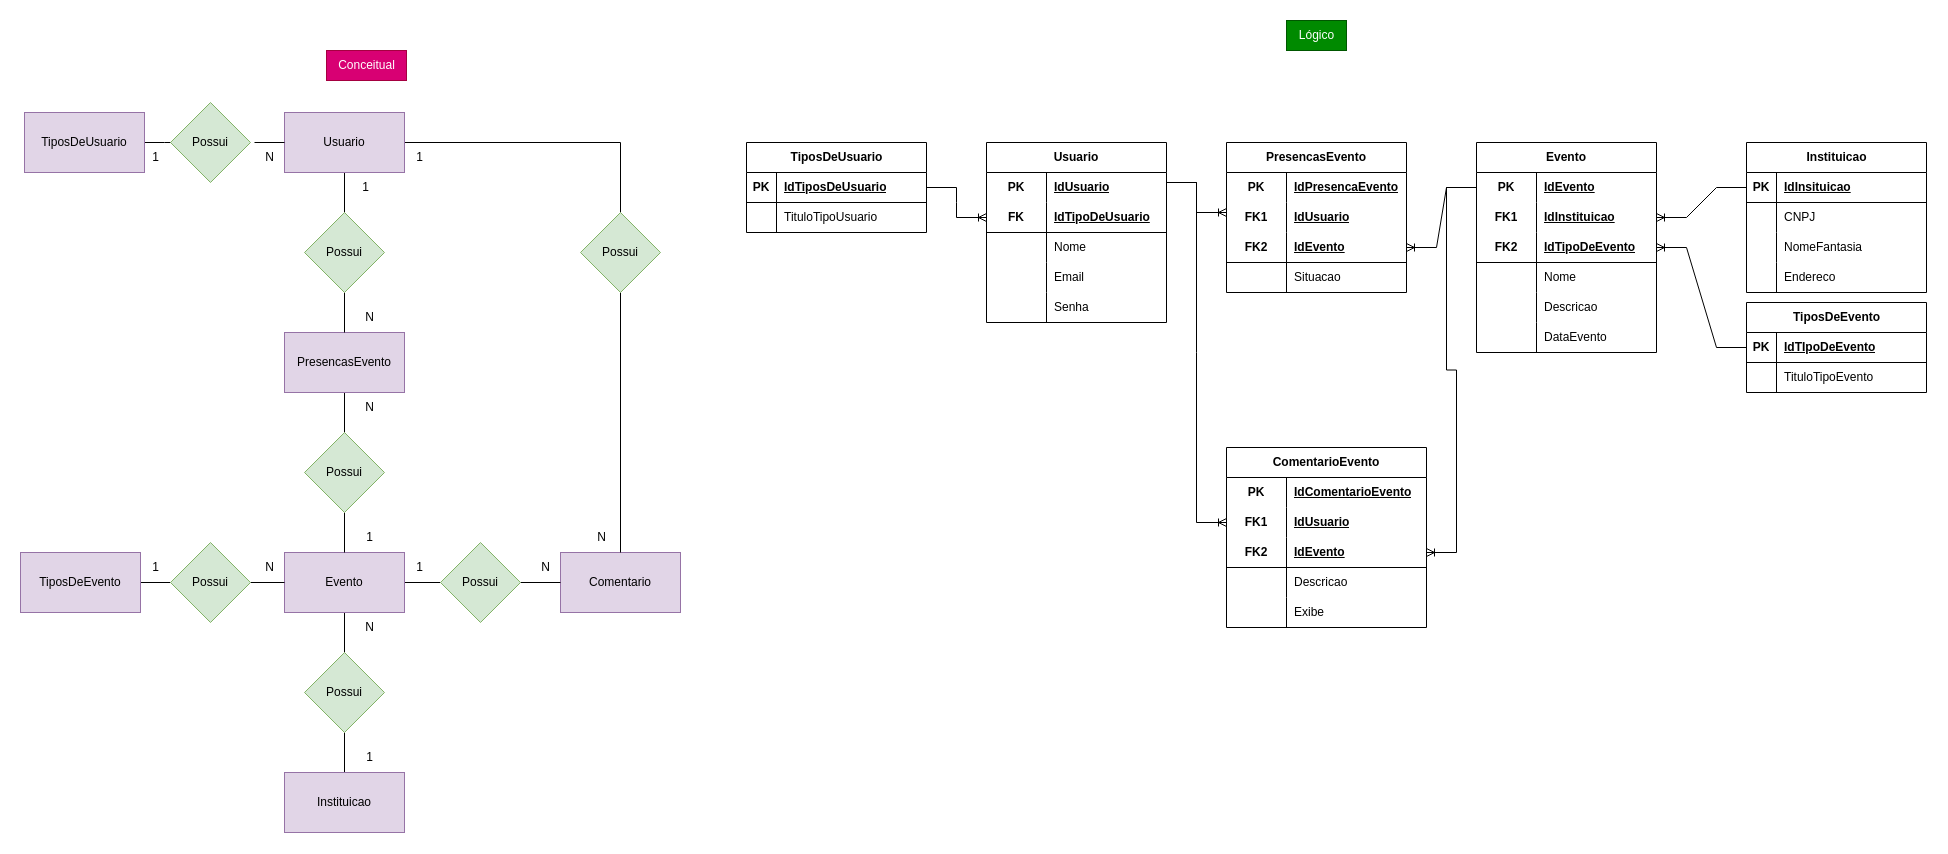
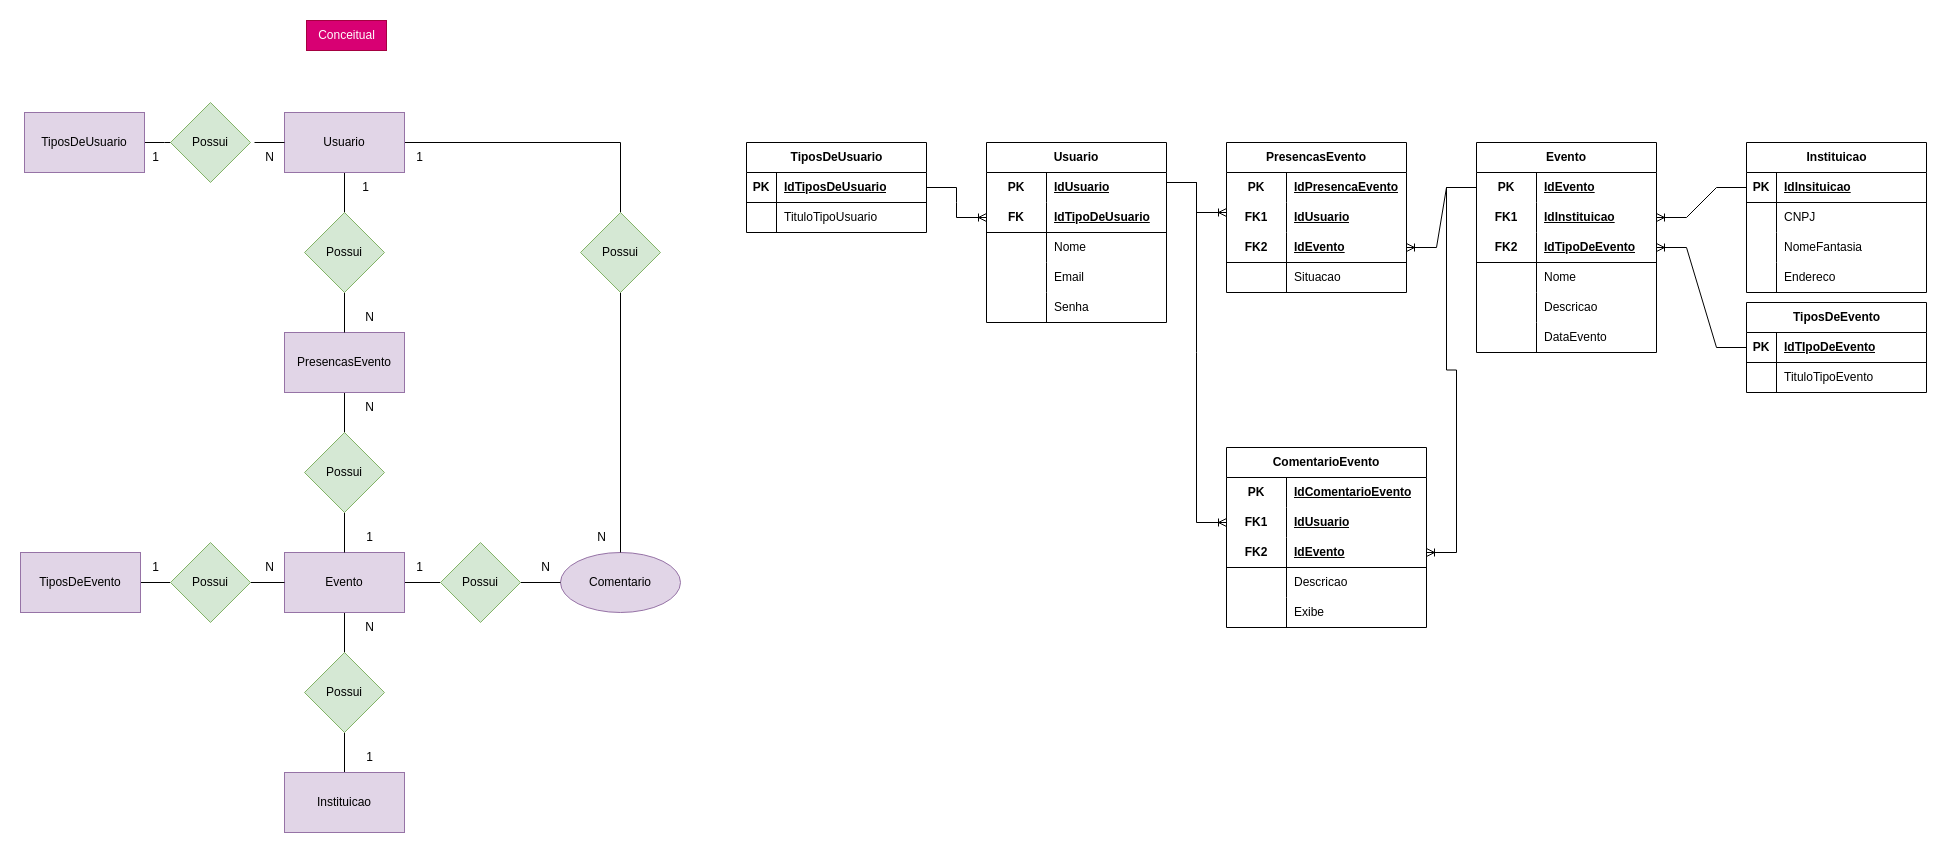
(1317, 36) -> none
(367, 66) -> (347, 36)
(621, 583) -> (621, 583)
